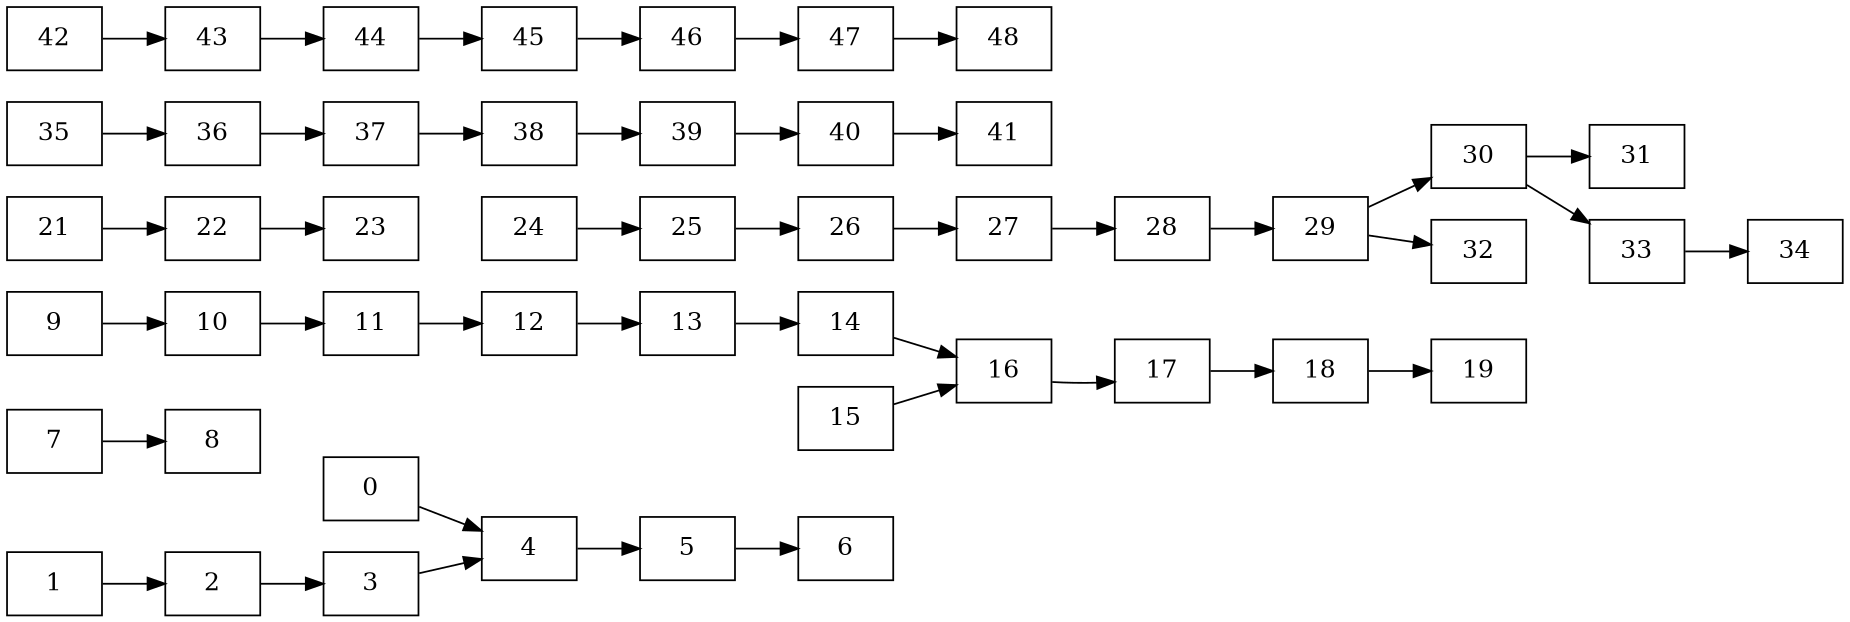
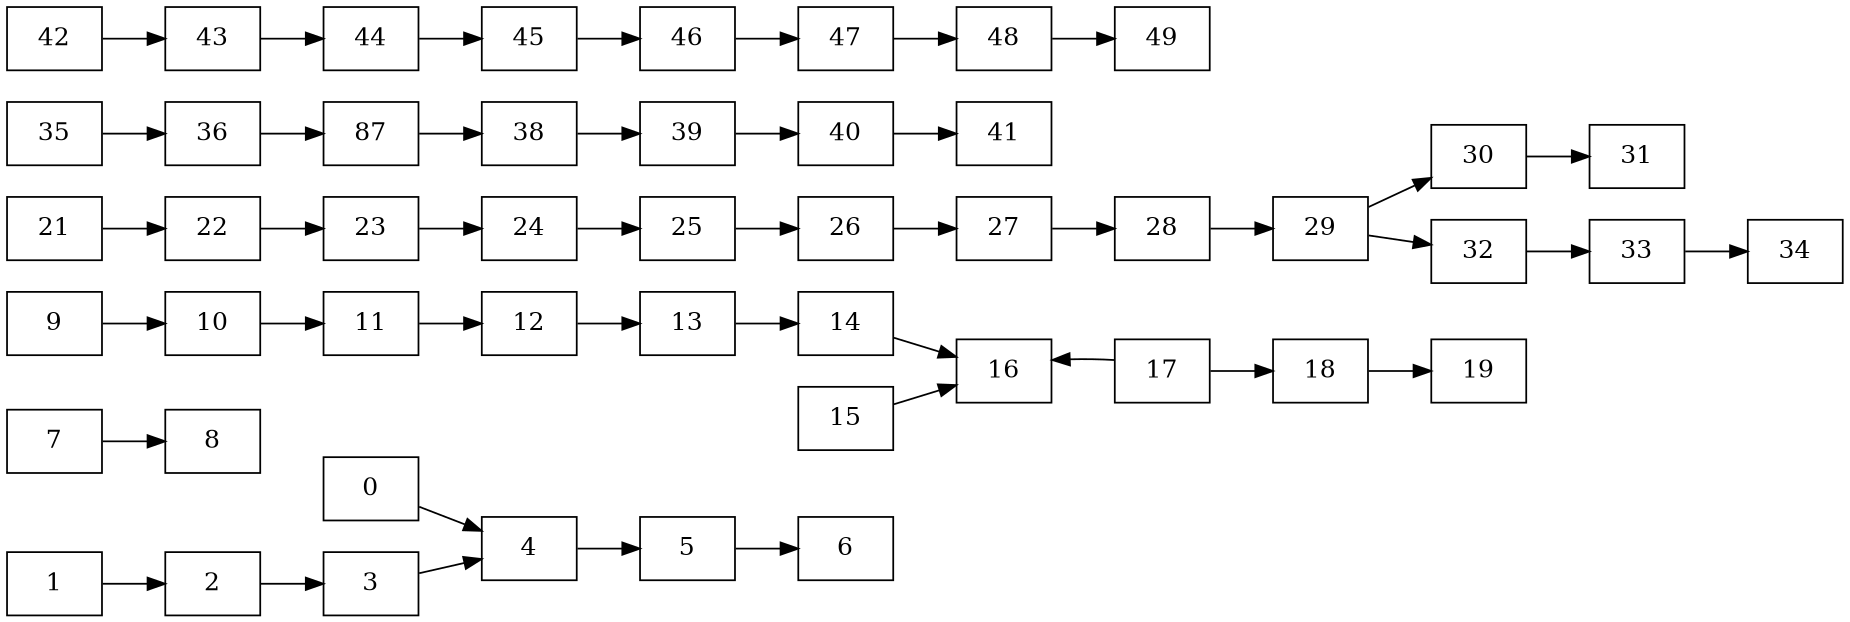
none -> (1162, 39)
(371, 134) -> (371, 134)
(1551, 199) -> (1549, 251)
none -> (442, 229)
(1075, 383) -> (1092, 359)
